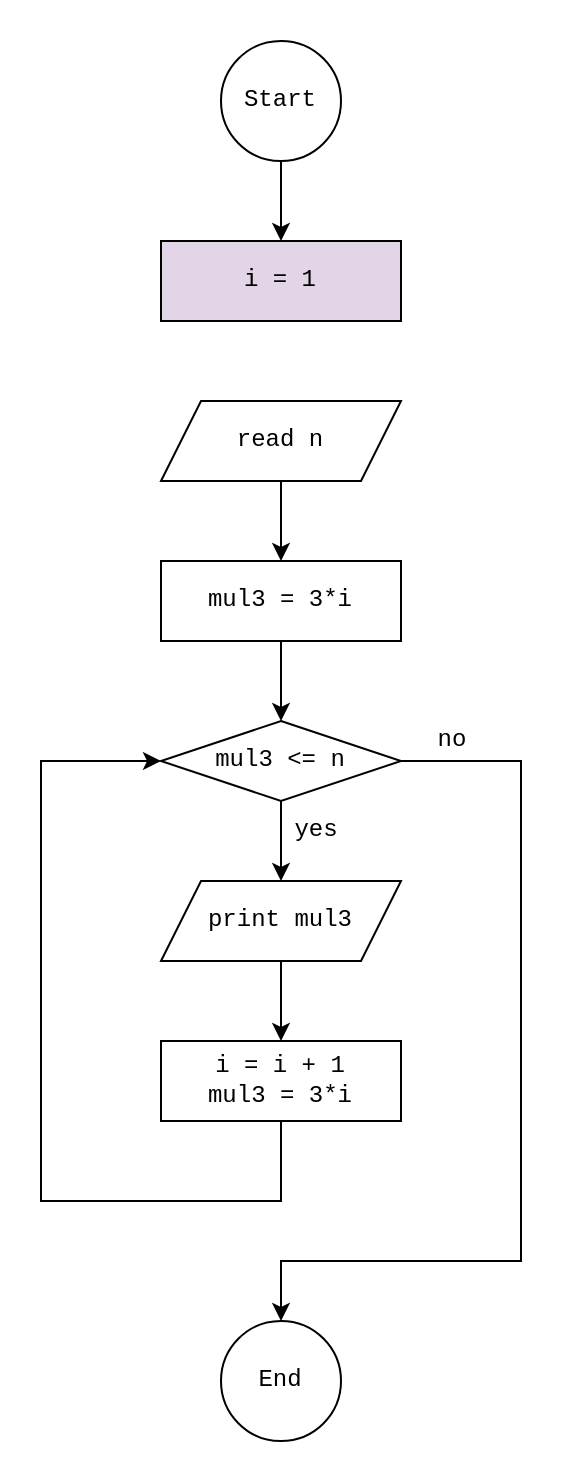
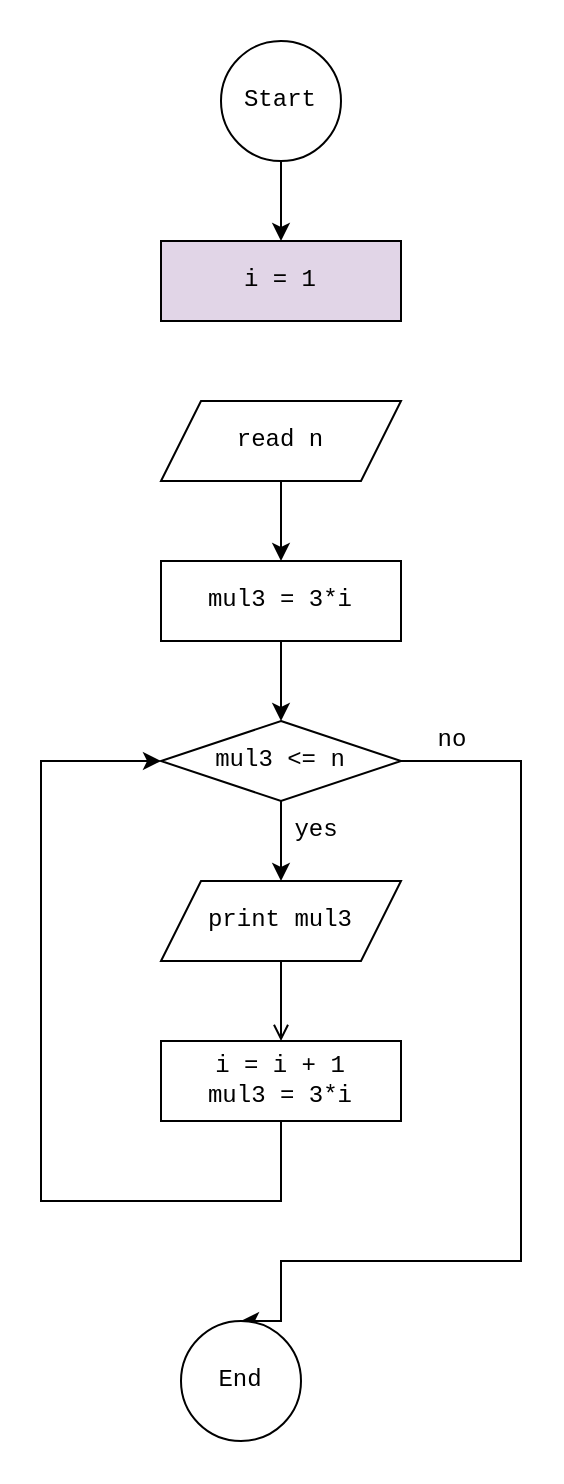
(281, 1026) -> (281, 1028)
(281, 1381) -> (241, 1381)
